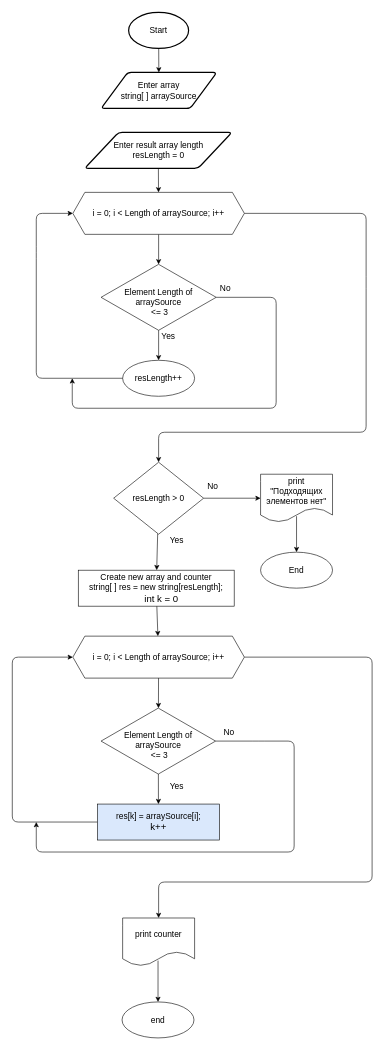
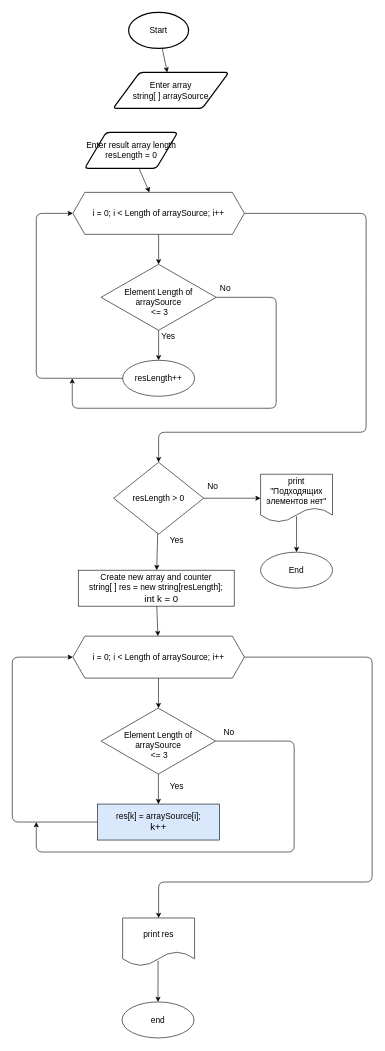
(159, 90) -> (171, 90)
(158, 150) -> (131, 150)
(159, 935) -> (159, 935)
